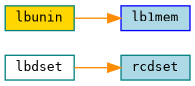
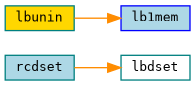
(91, 68) -> (91, 68)
